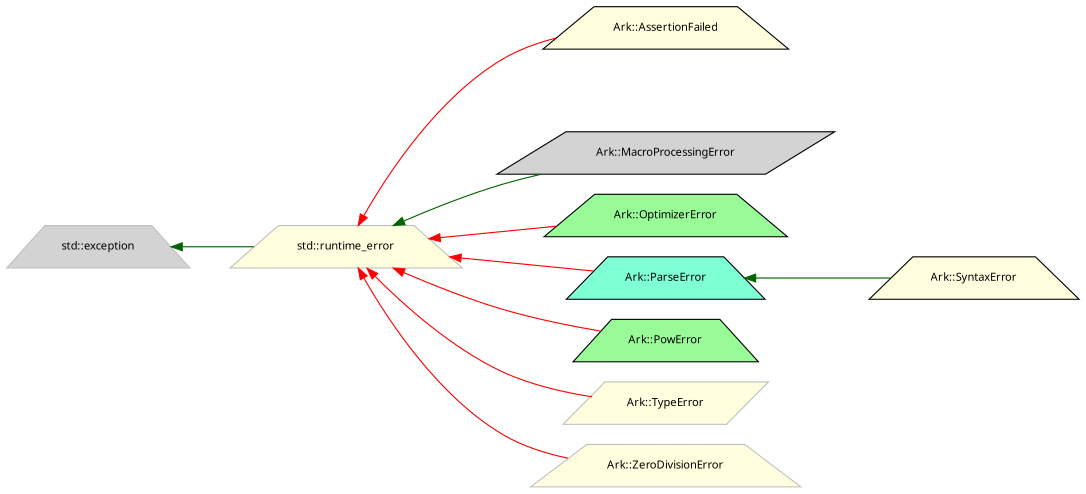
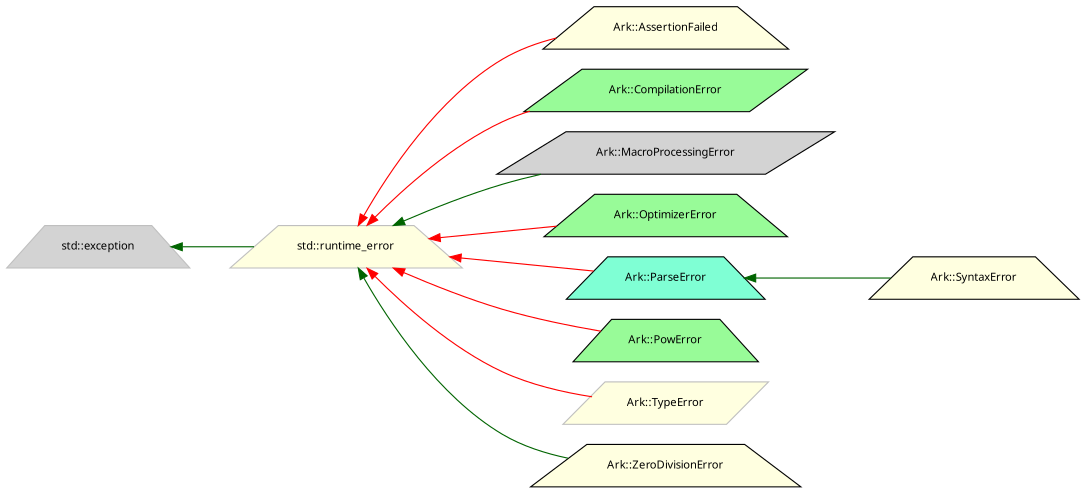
none -> (666, 90)
(448, 390) -> (448, 390)
(666, 466) -> (666, 466)
